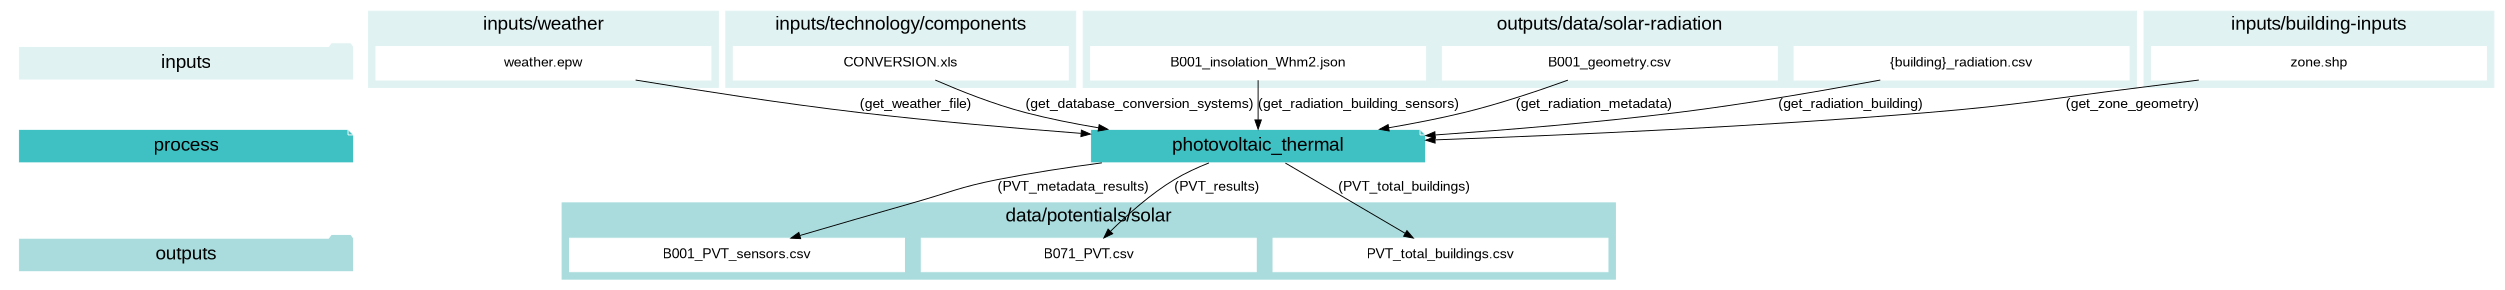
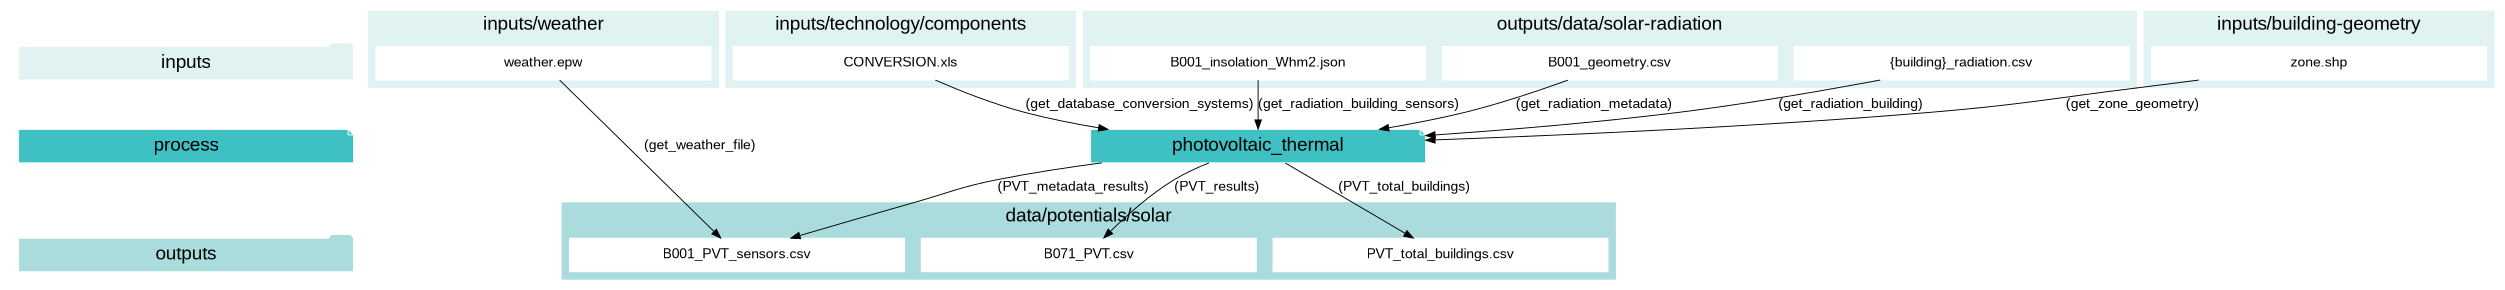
(2319, 25) -> (2319, 25)
(858, 112) -> (637, 156)
